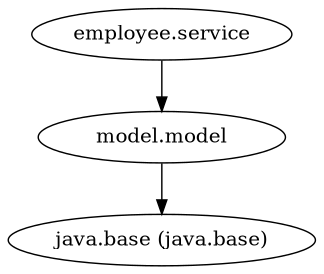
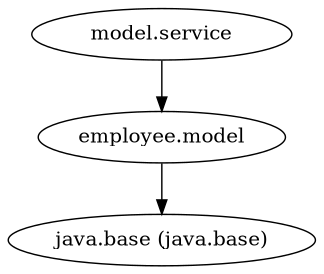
(162, 34) -> (162, 34)
(162, 137) -> (162, 137)
